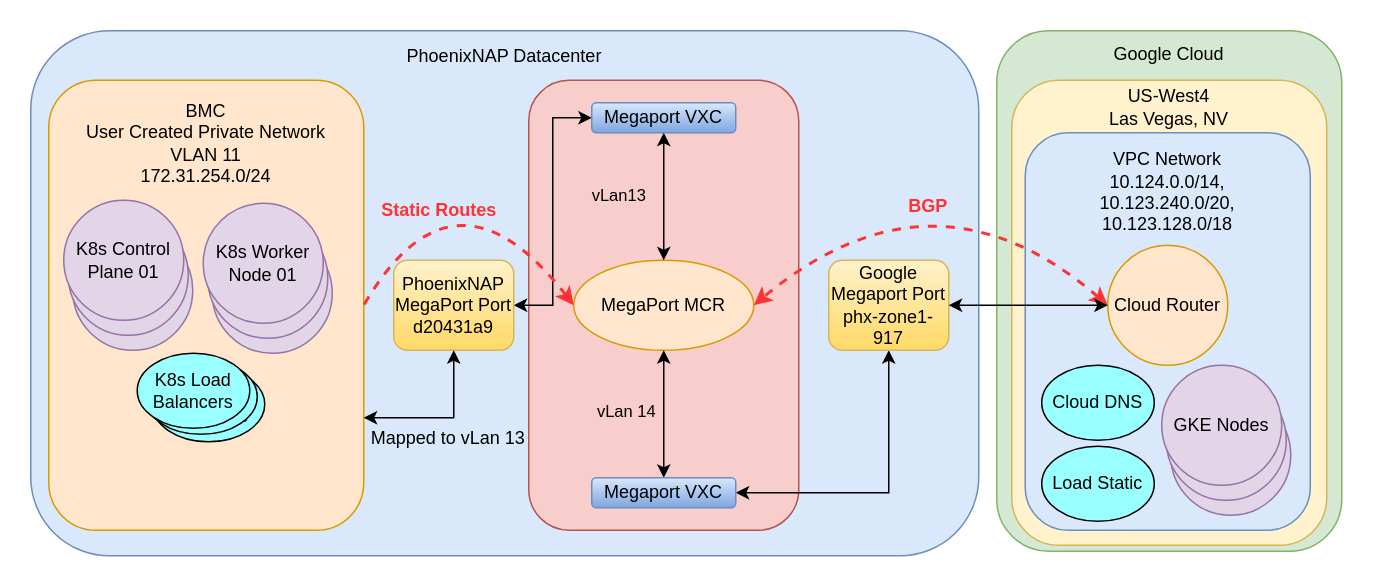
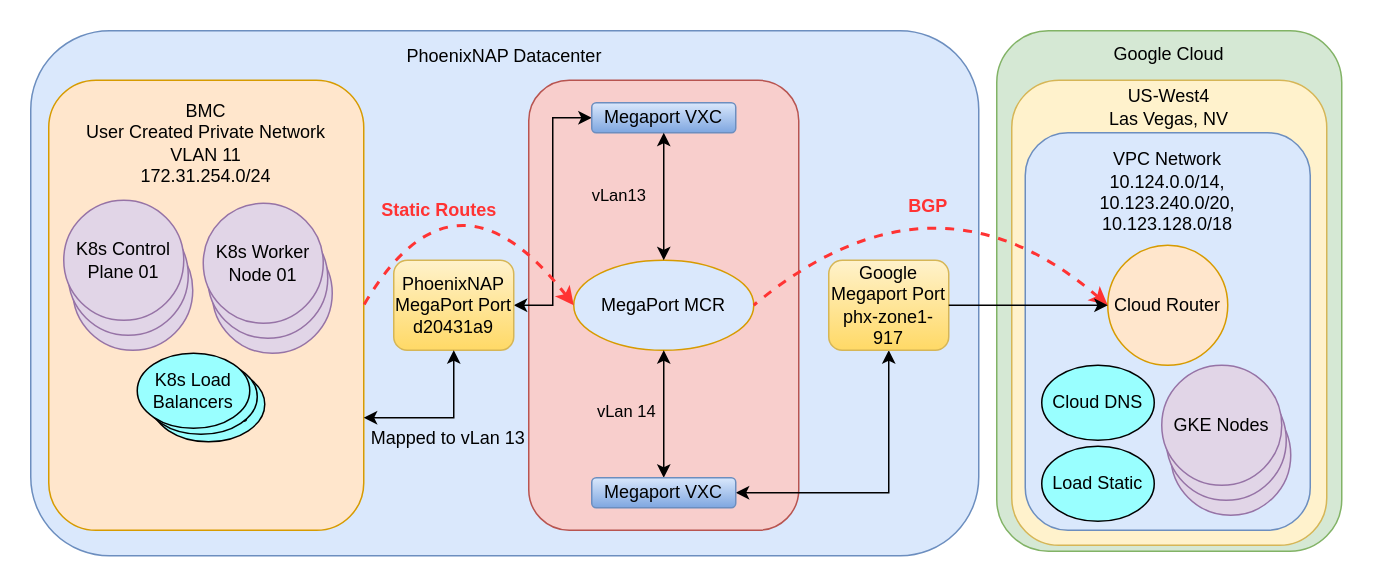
(895, 230) -> (872, 238)
(664, 305) -> (664, 305)
(960, 305) -> (955, 305)
